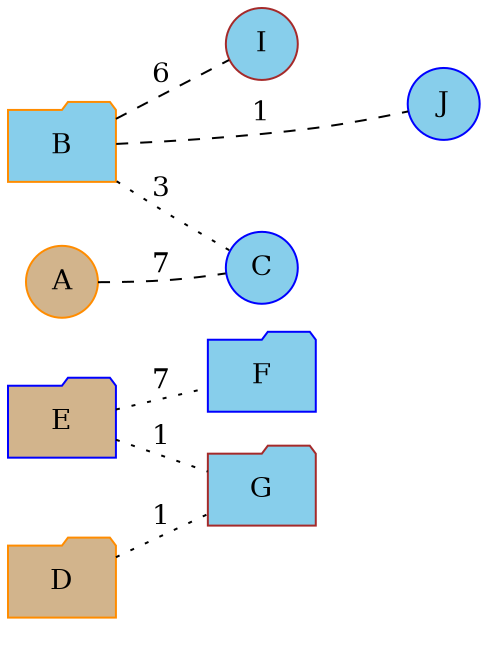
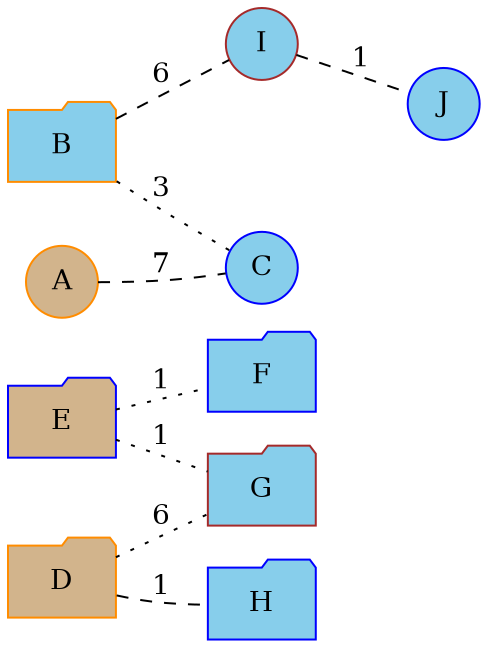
(263, 134) -> (353, 74)
(162, 381) -> (162, 381)
(162, 517) -> (162, 517)
none -> (262, 604)
